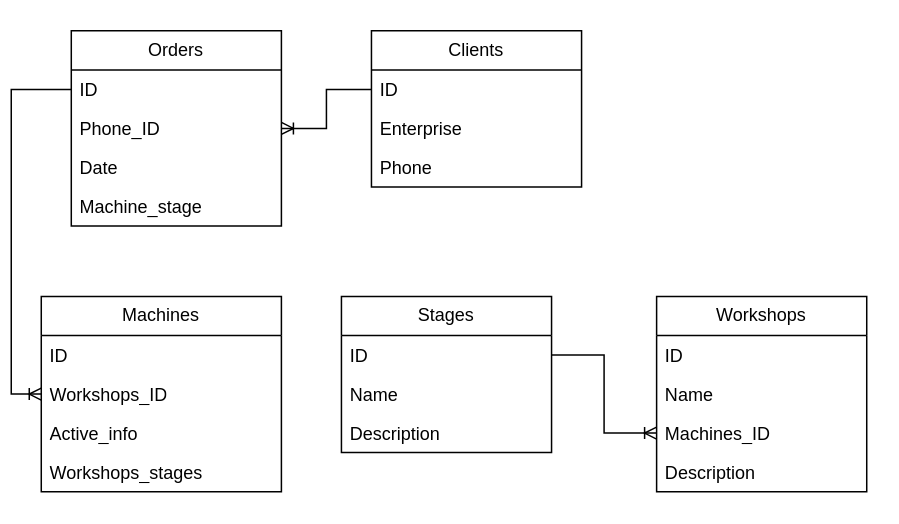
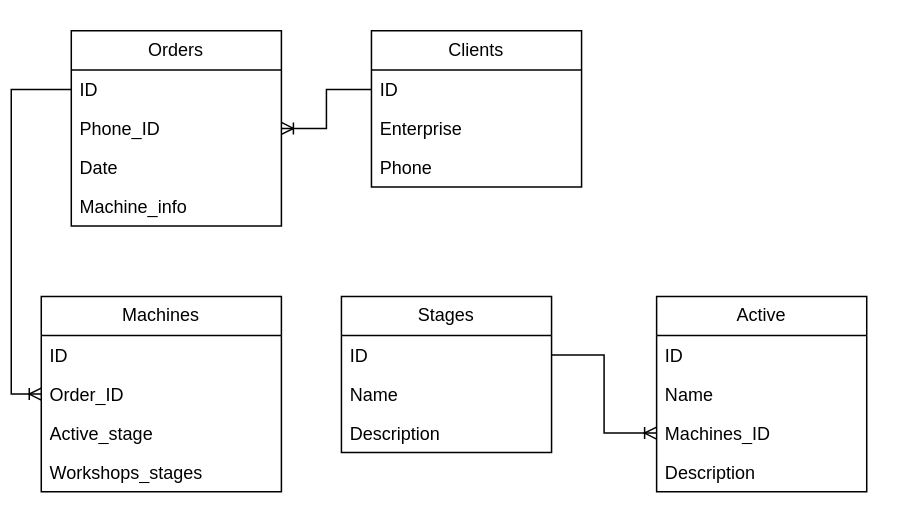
(143, 208) -> (136, 208)
(761, 316) -> (761, 316)
(111, 396) -> (91, 396)
(101, 435) -> (108, 435)
